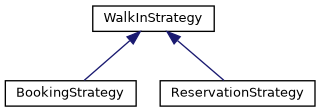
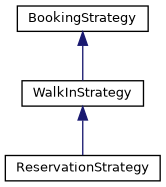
(107, 60) -> (83, 63)
